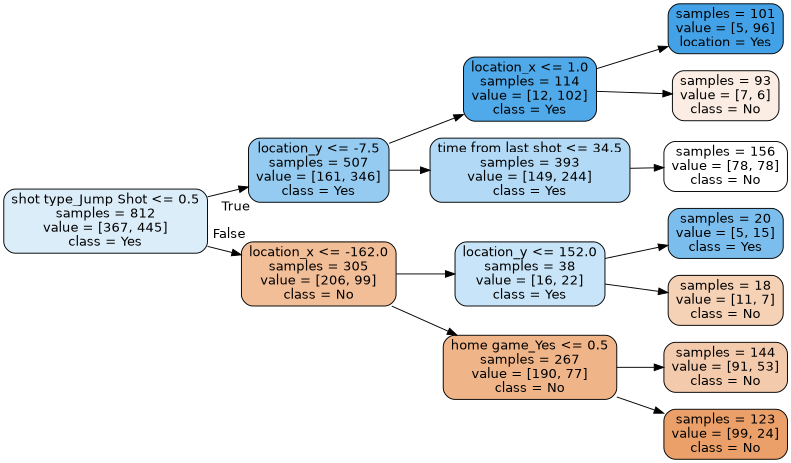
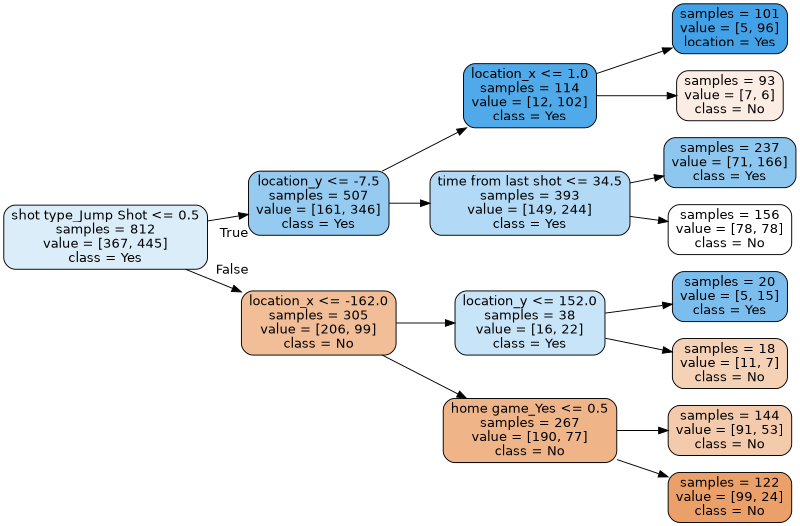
none -> (730, 163)
(726, 434) -> (730, 497)
